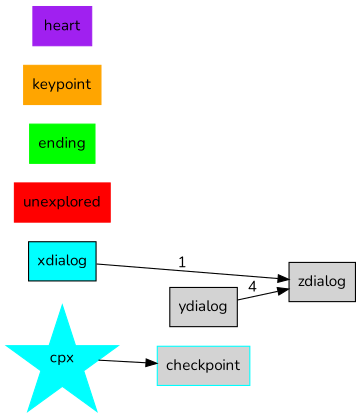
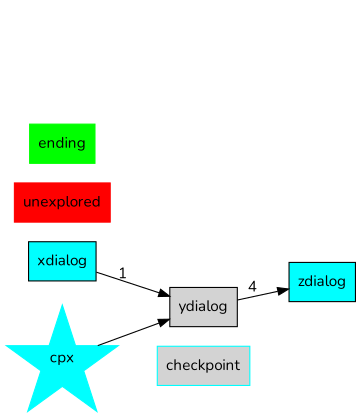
(62, 26) -> none
(62, 85) -> none
(187, 271) -> (128, 282)
(322, 282) -> (322, 282)
(122, 361) -> (128, 334)
